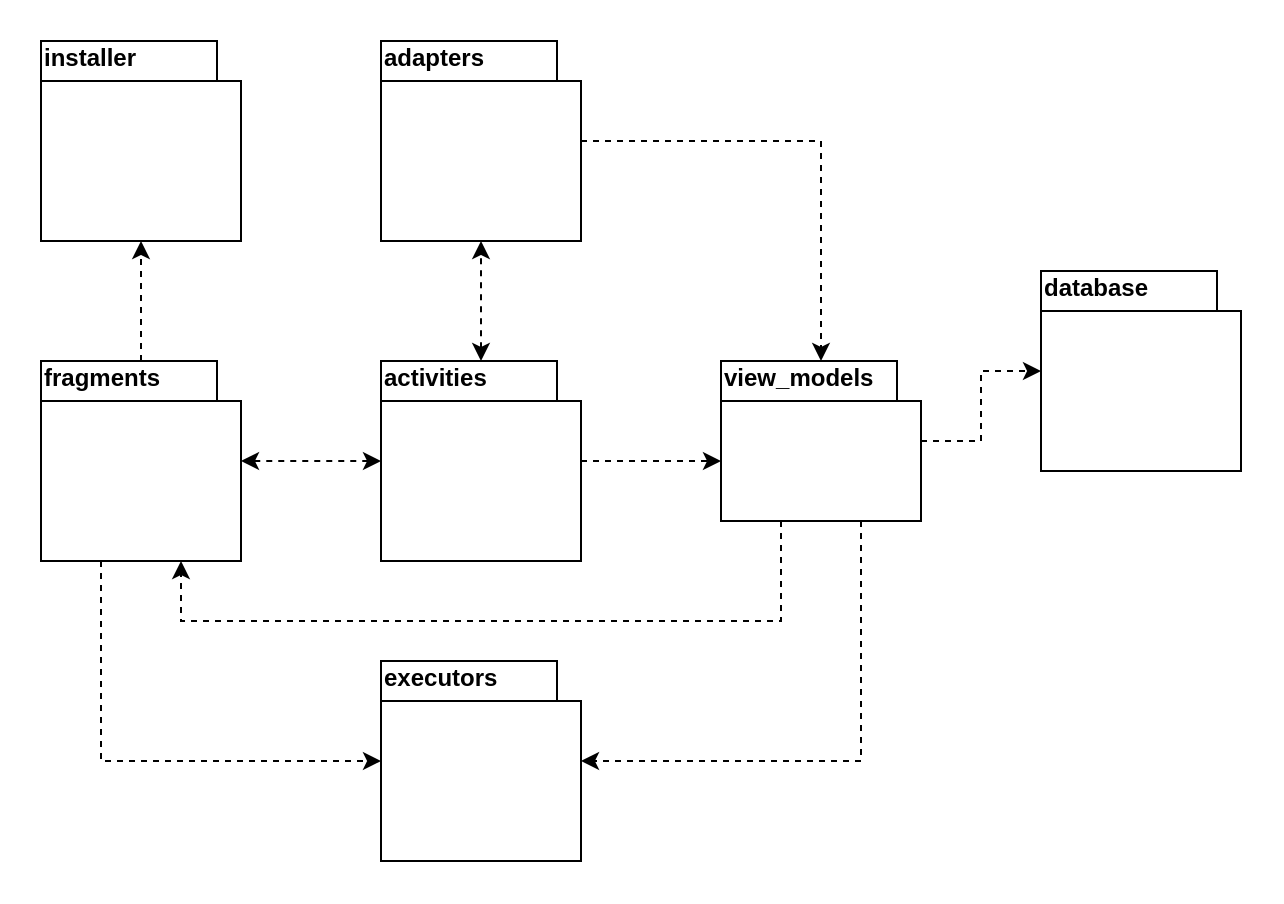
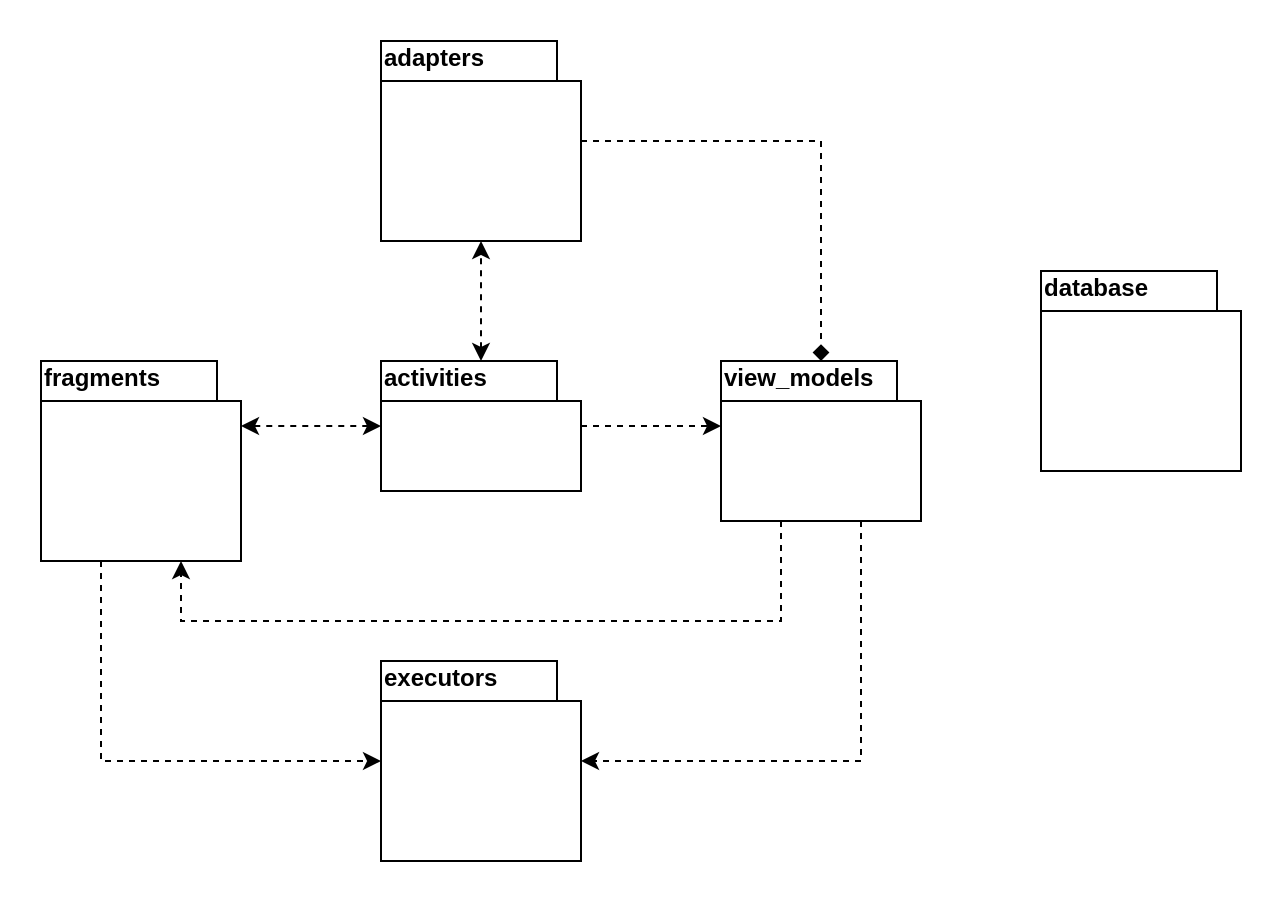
(141, 141) -> none
(141, 308) -> none
(821, 346) -> (821, 345)
(981, 413) -> none
(481, 461) -> (481, 426)
